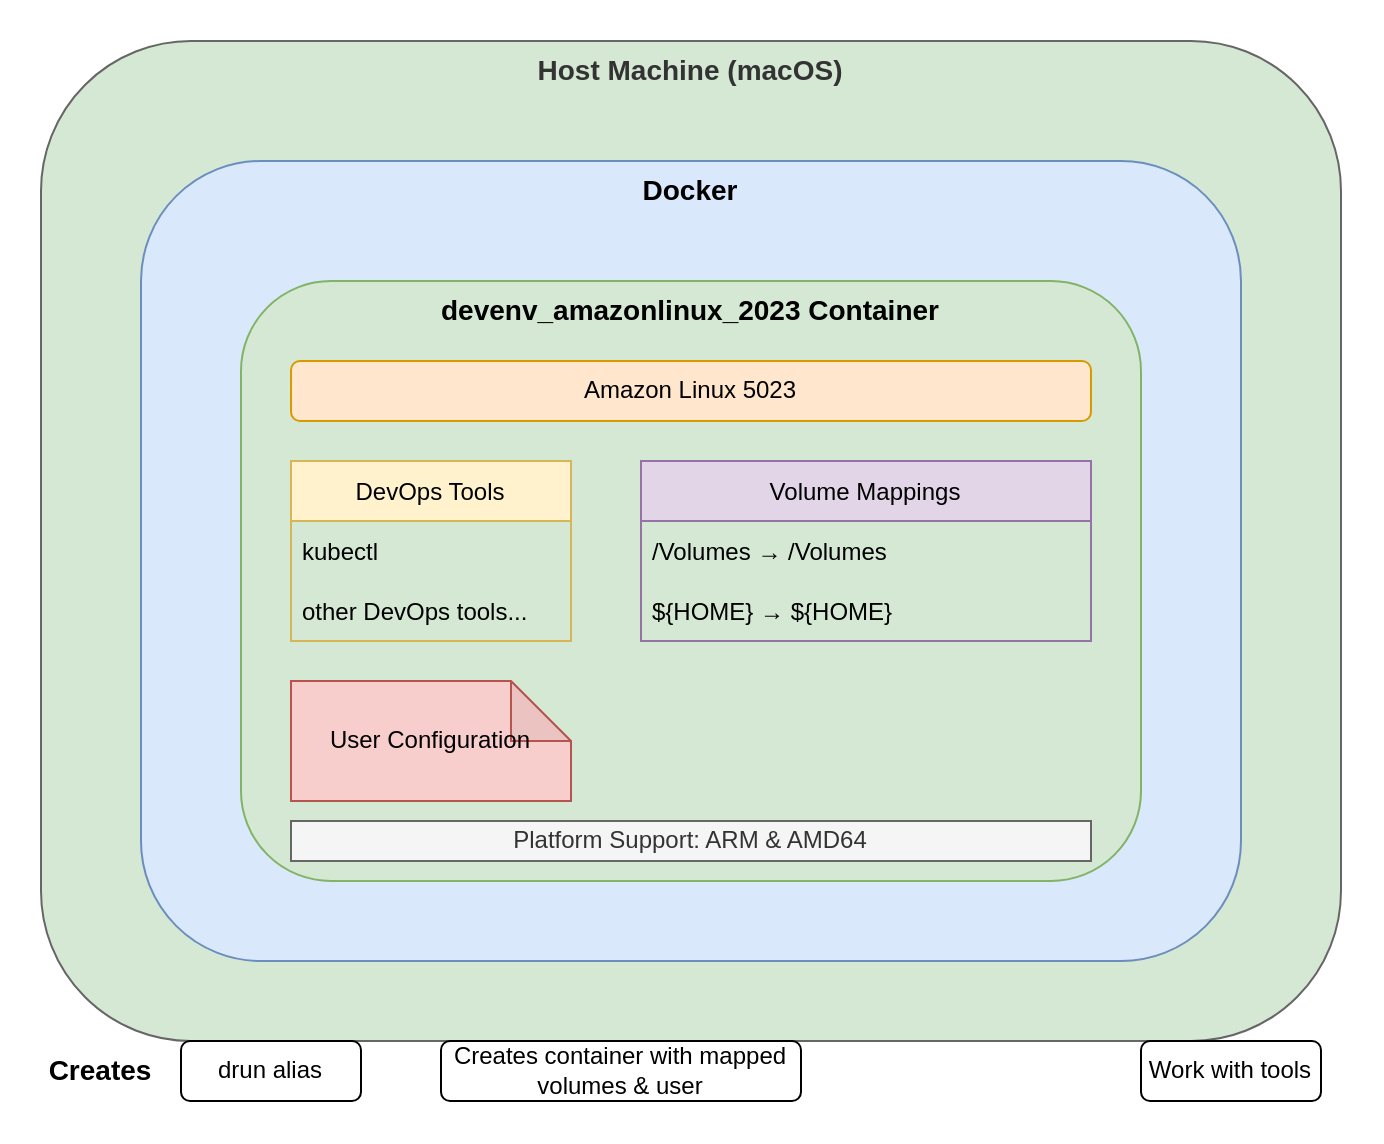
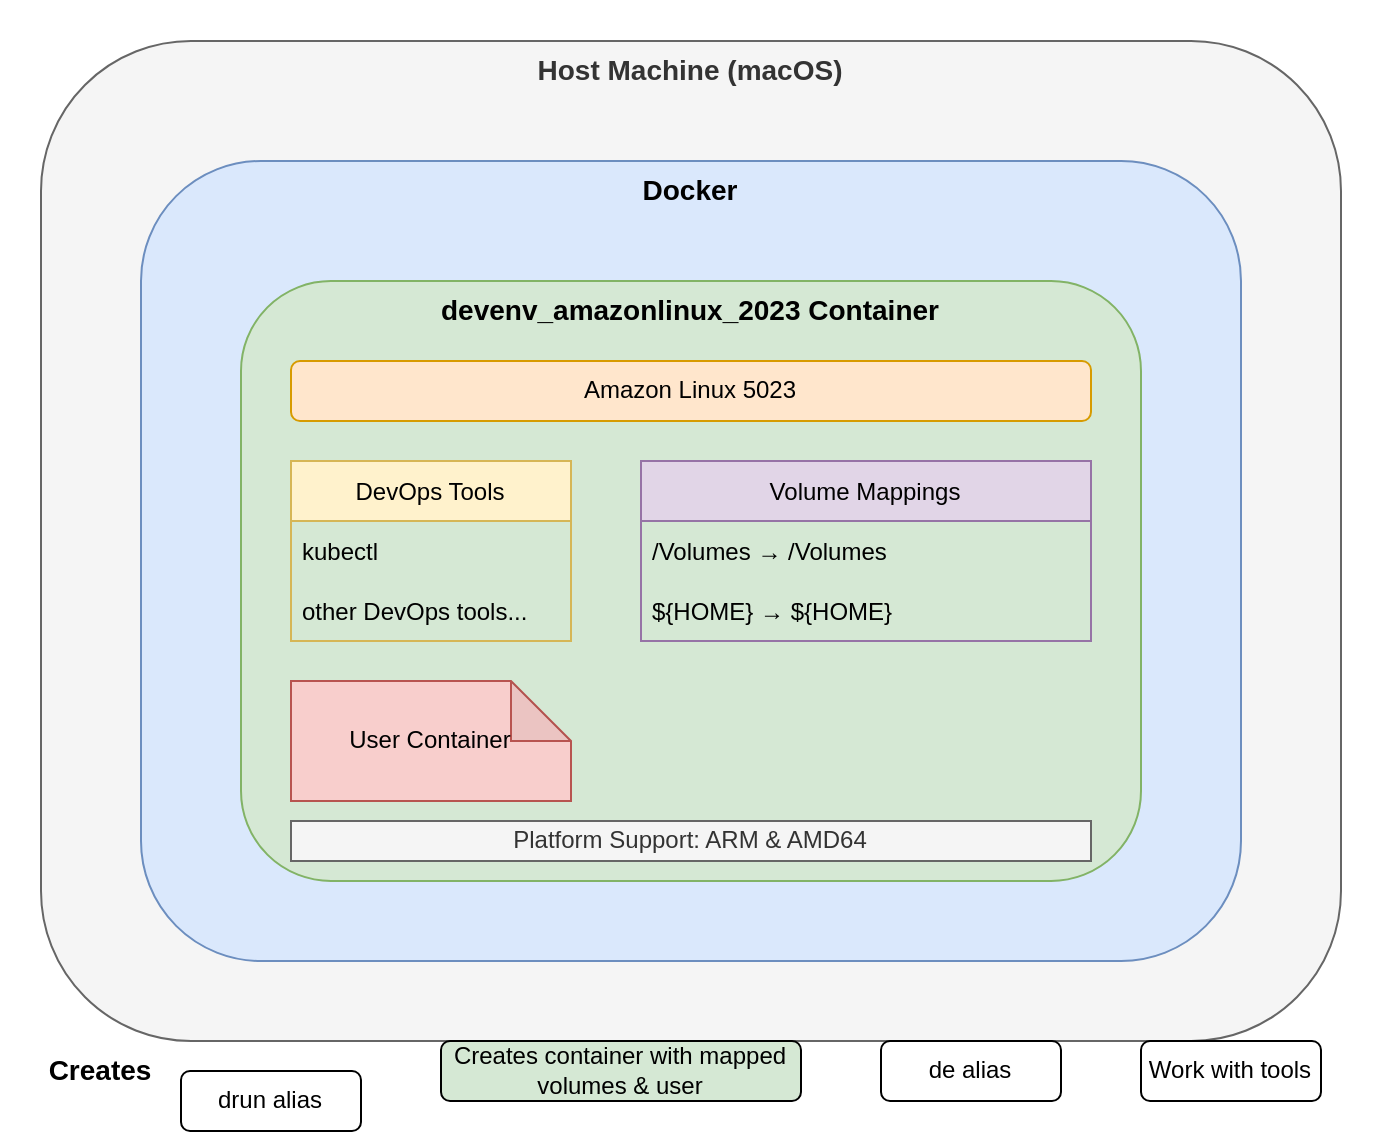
(691, 72) -> (691, 72)
(431, 741) -> (431, 741)
(271, 1071) -> (271, 1101)
(621, 1071) -> (621, 1071)
none -> (971, 1071)
